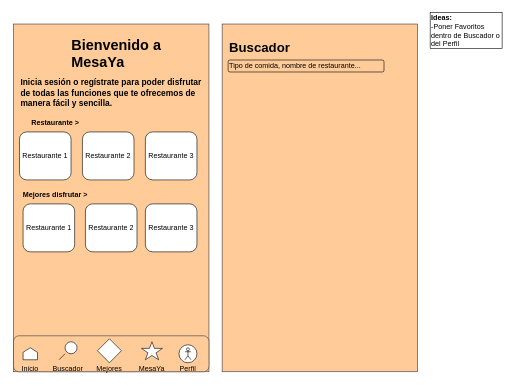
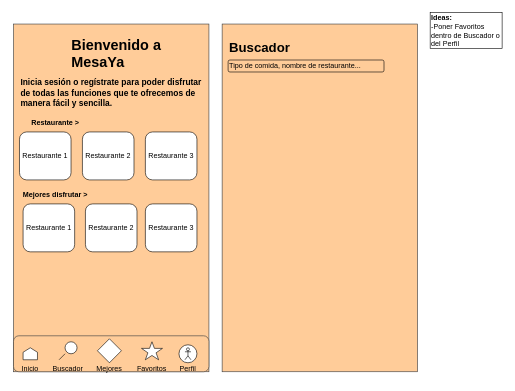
(152, 369) -> (152, 369)
